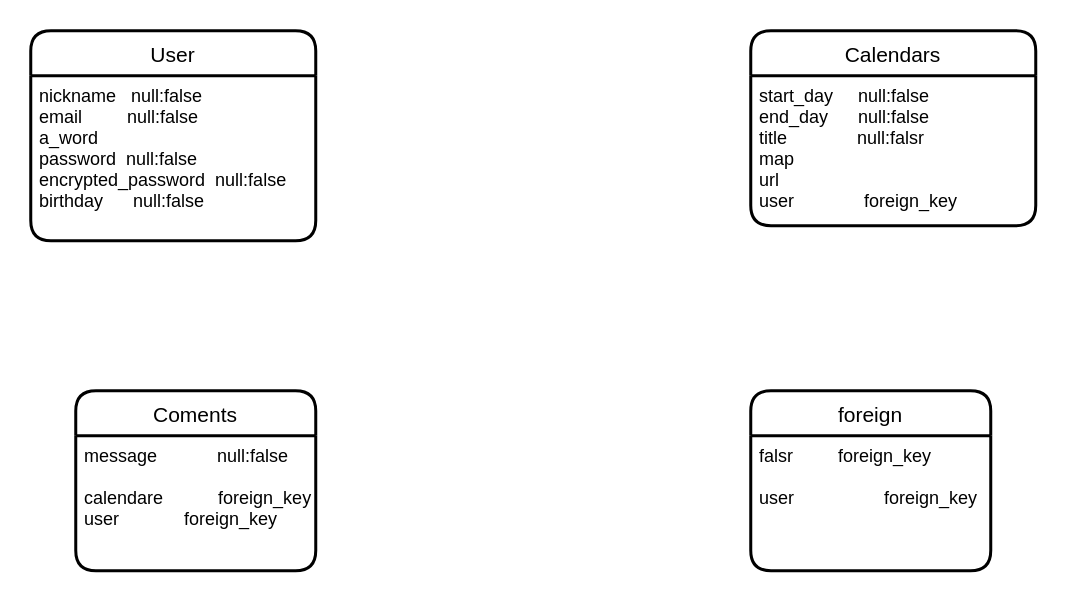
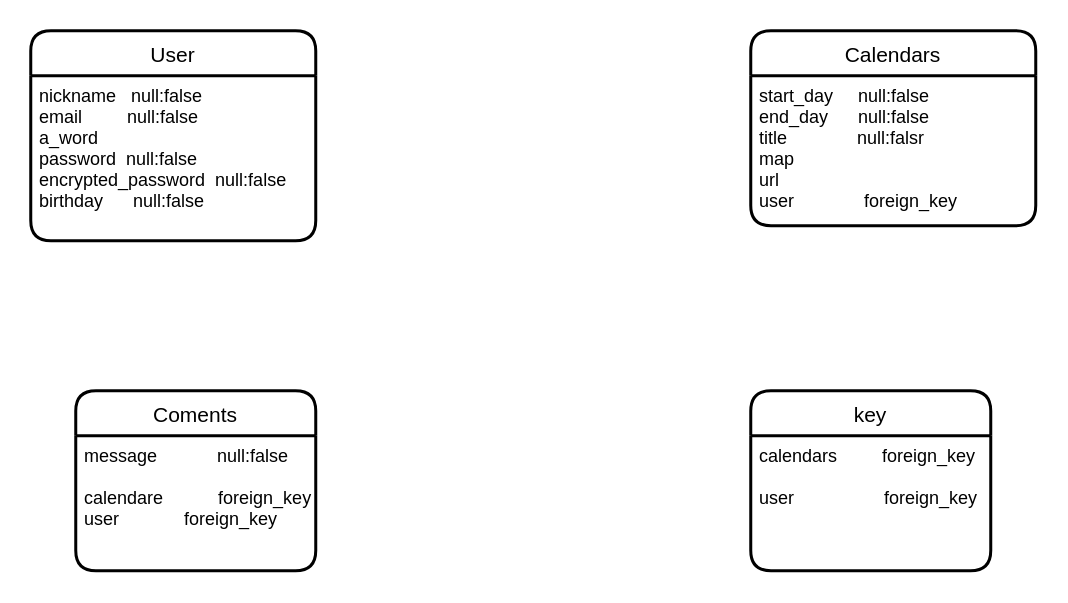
(870, 415) -> (870, 415)
(871, 456) -> (891, 456)
